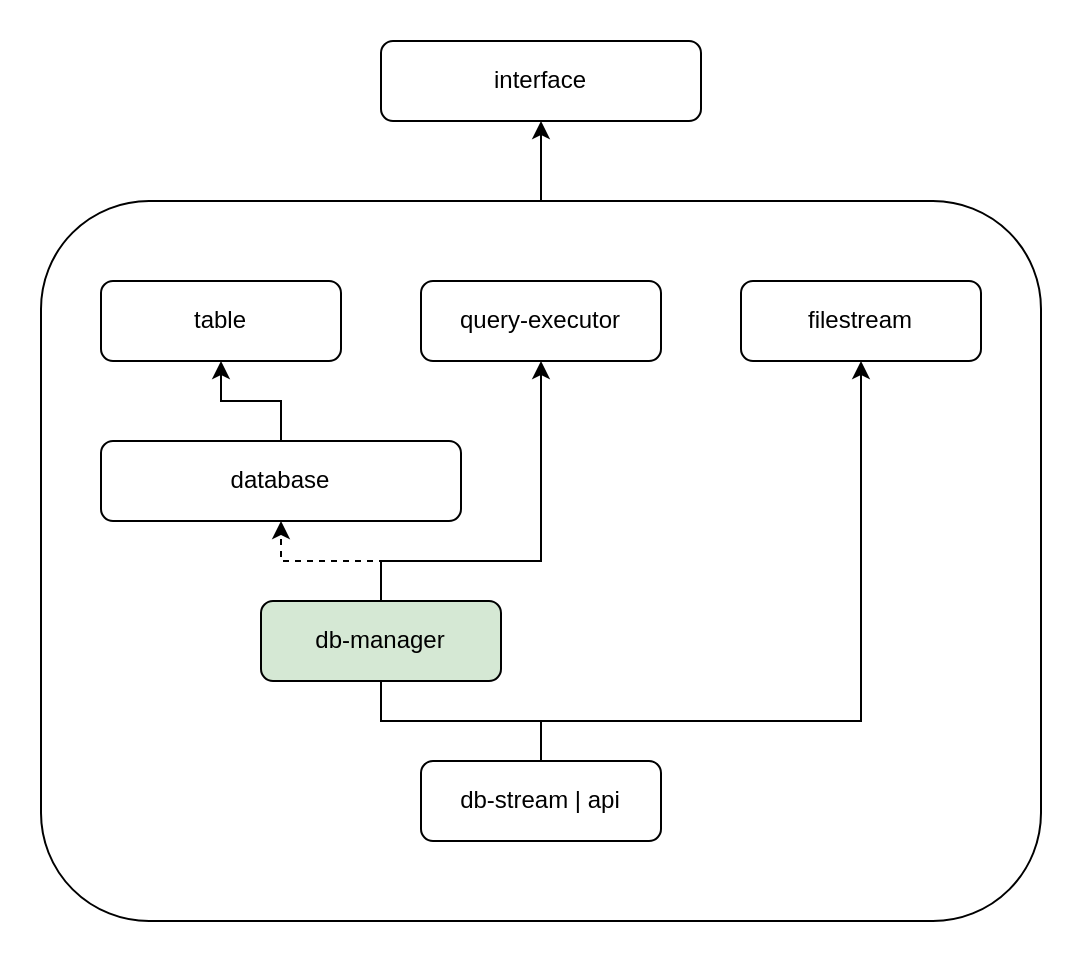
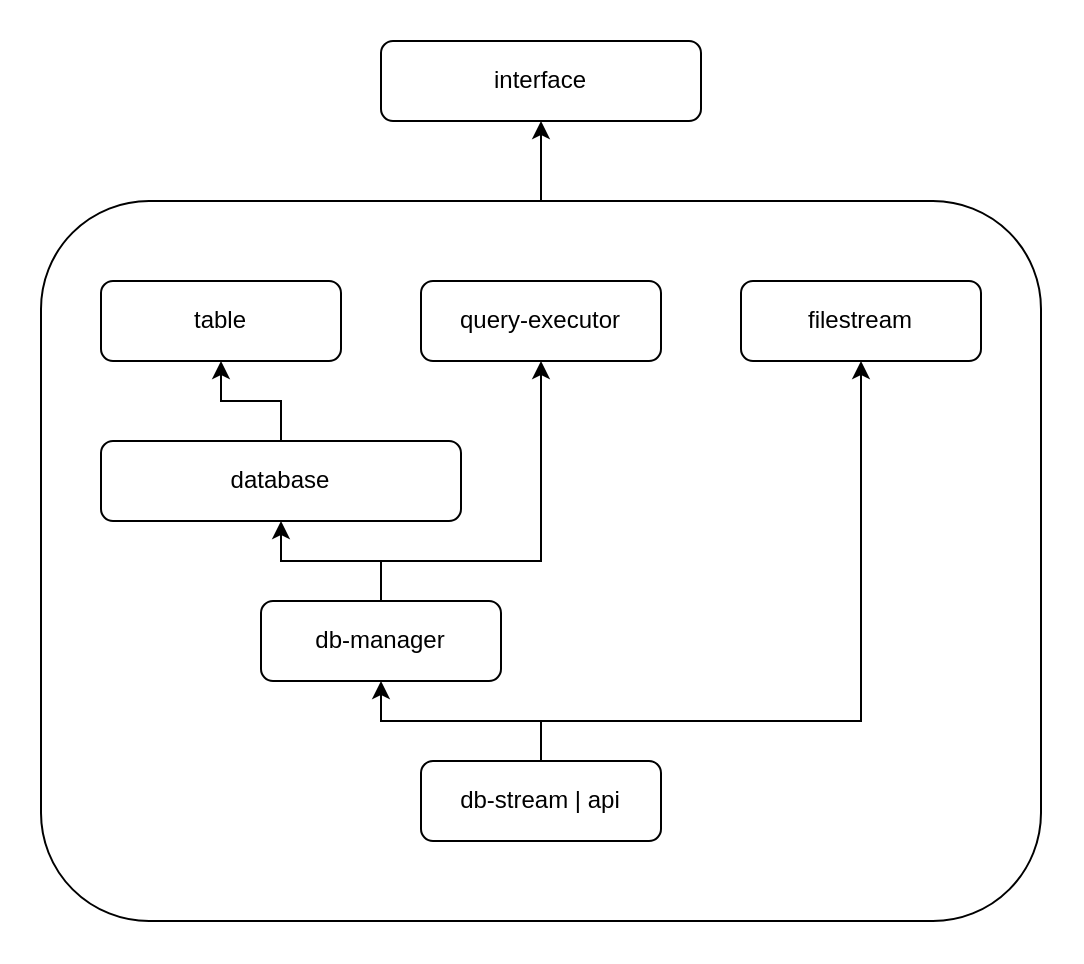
(316, 561) -> (316, 561)
(381, 641) -> (381, 641)
(381, 690) -> (381, 696)
